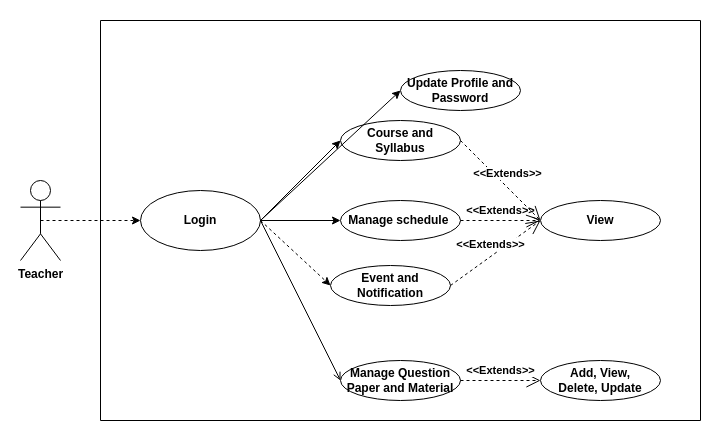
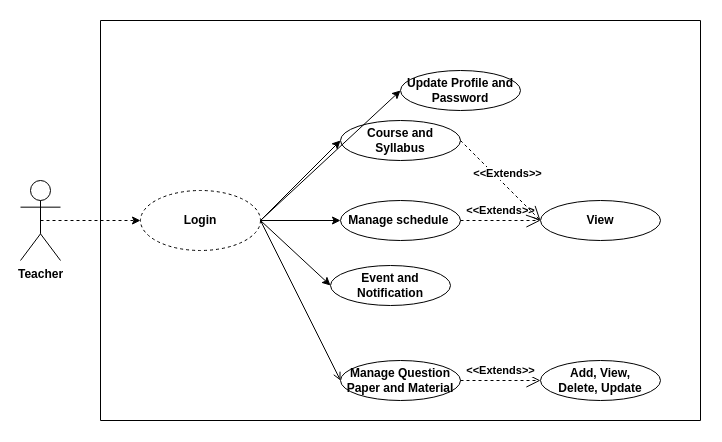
(201, 221) -> (201, 221)
(293, 250) -> (293, 250)
(495, 254) -> none
